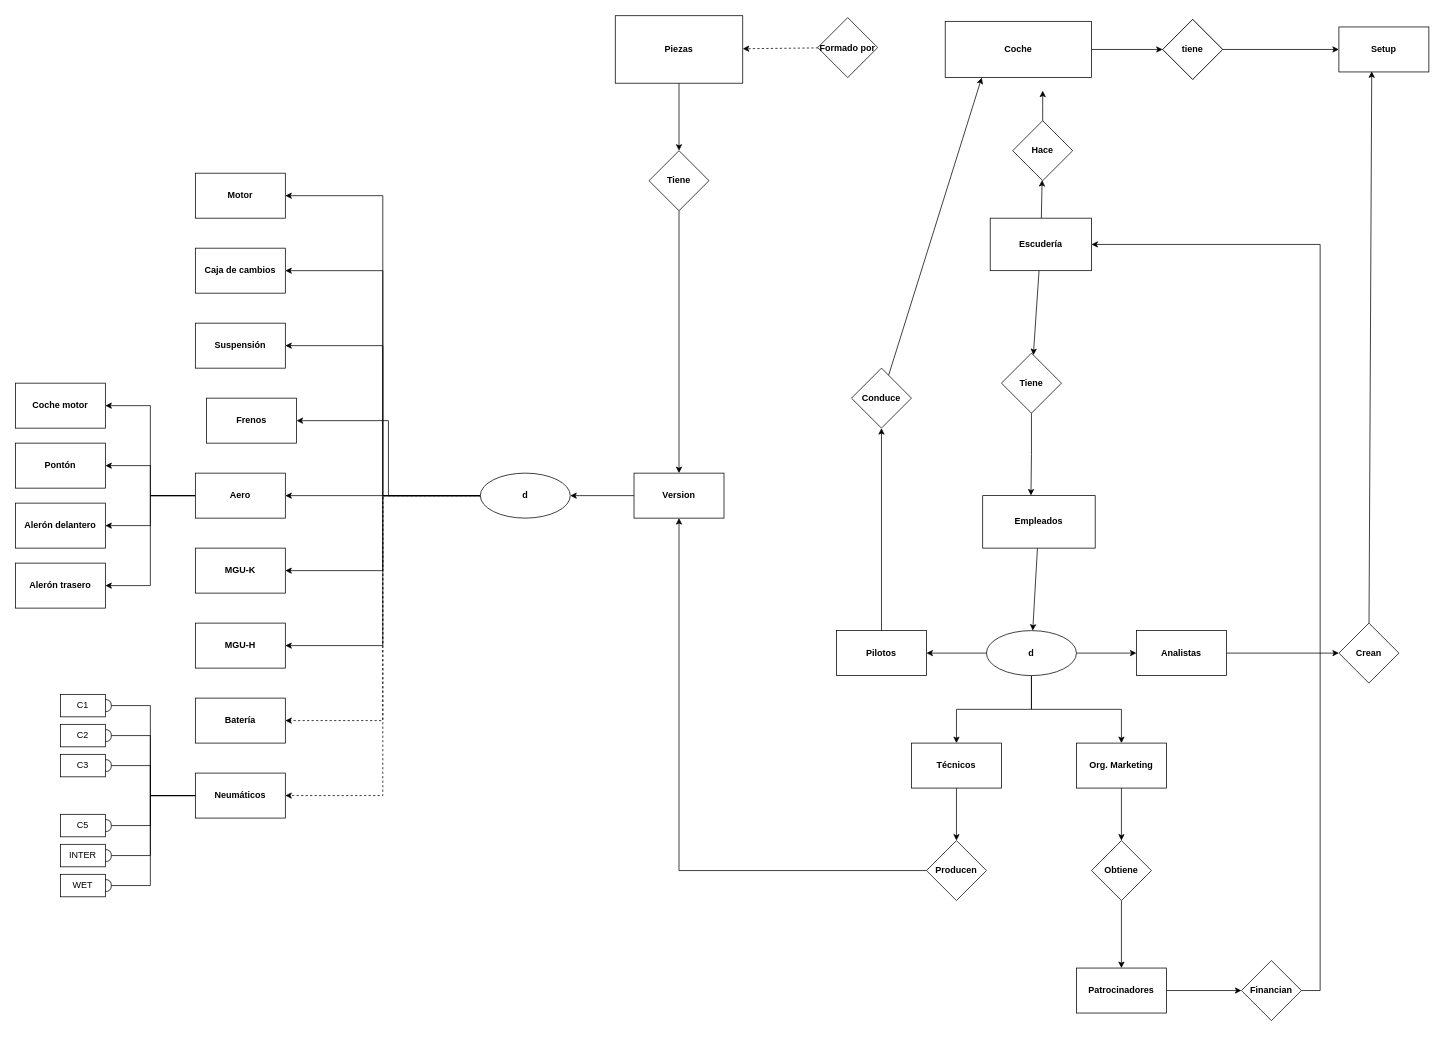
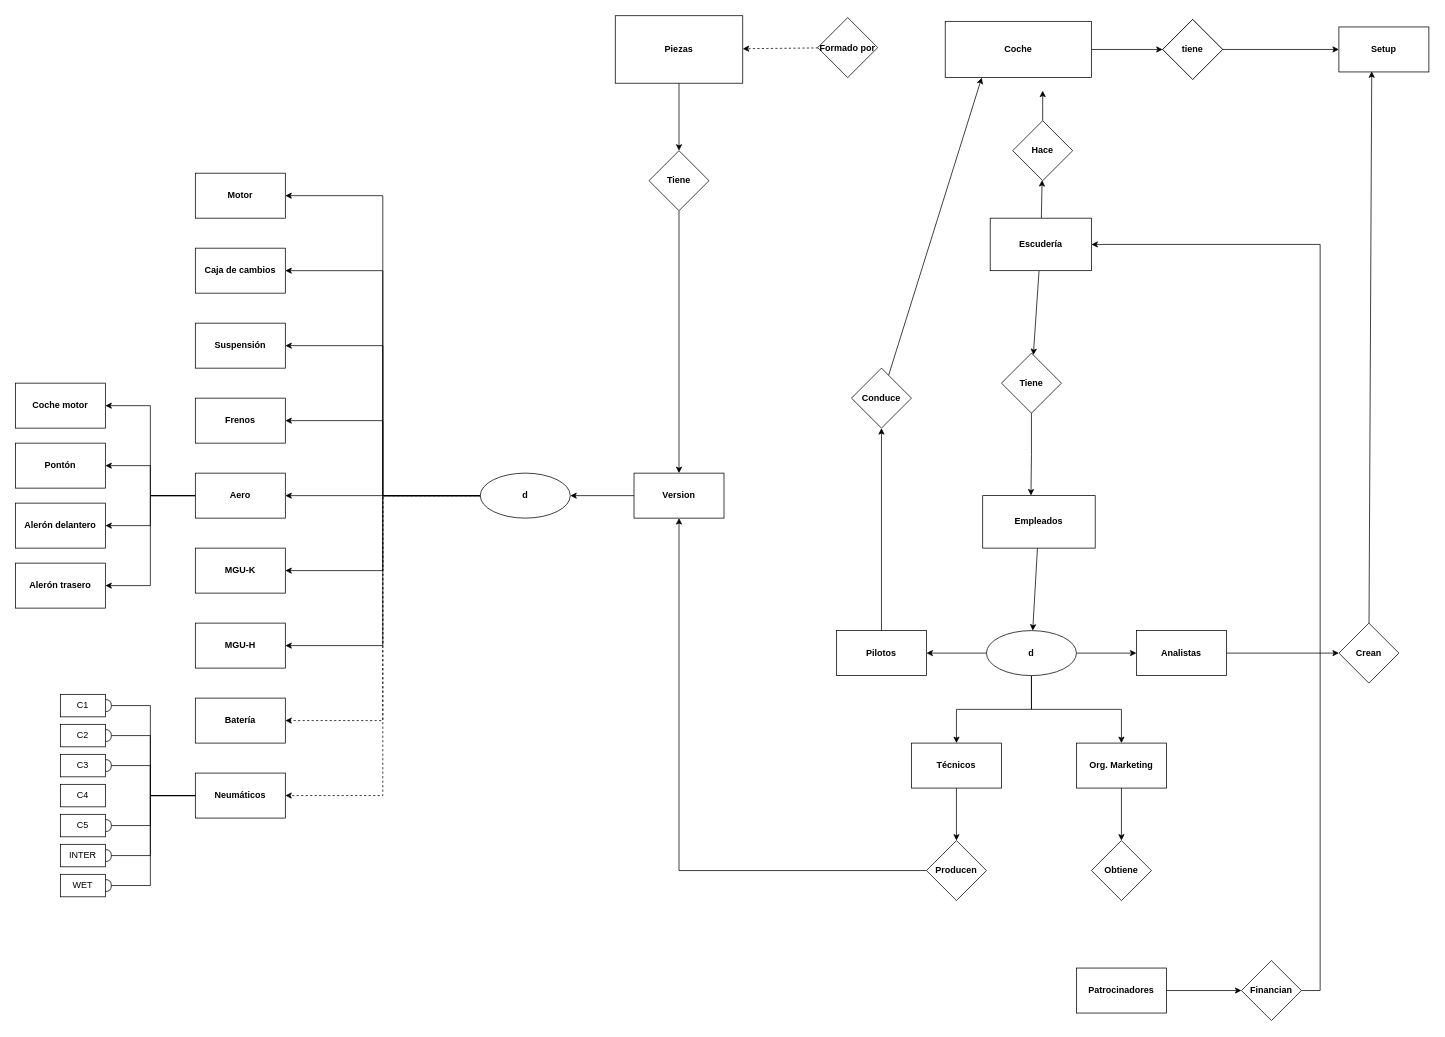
(252, 420) -> (240, 420)
none -> (83, 795)
(1122, 932) -> none
